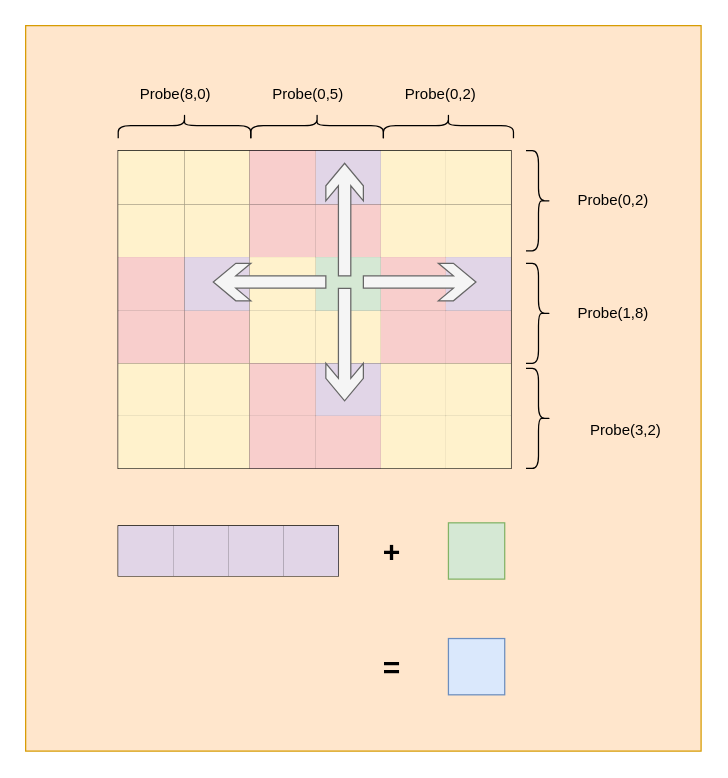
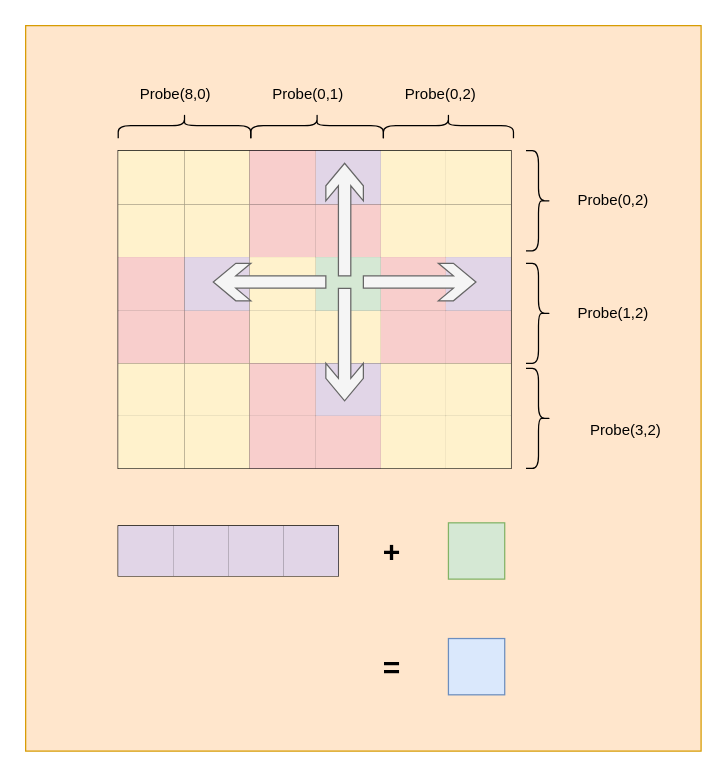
(308, 94) -> (308, 94)
(613, 313) -> (613, 313)
